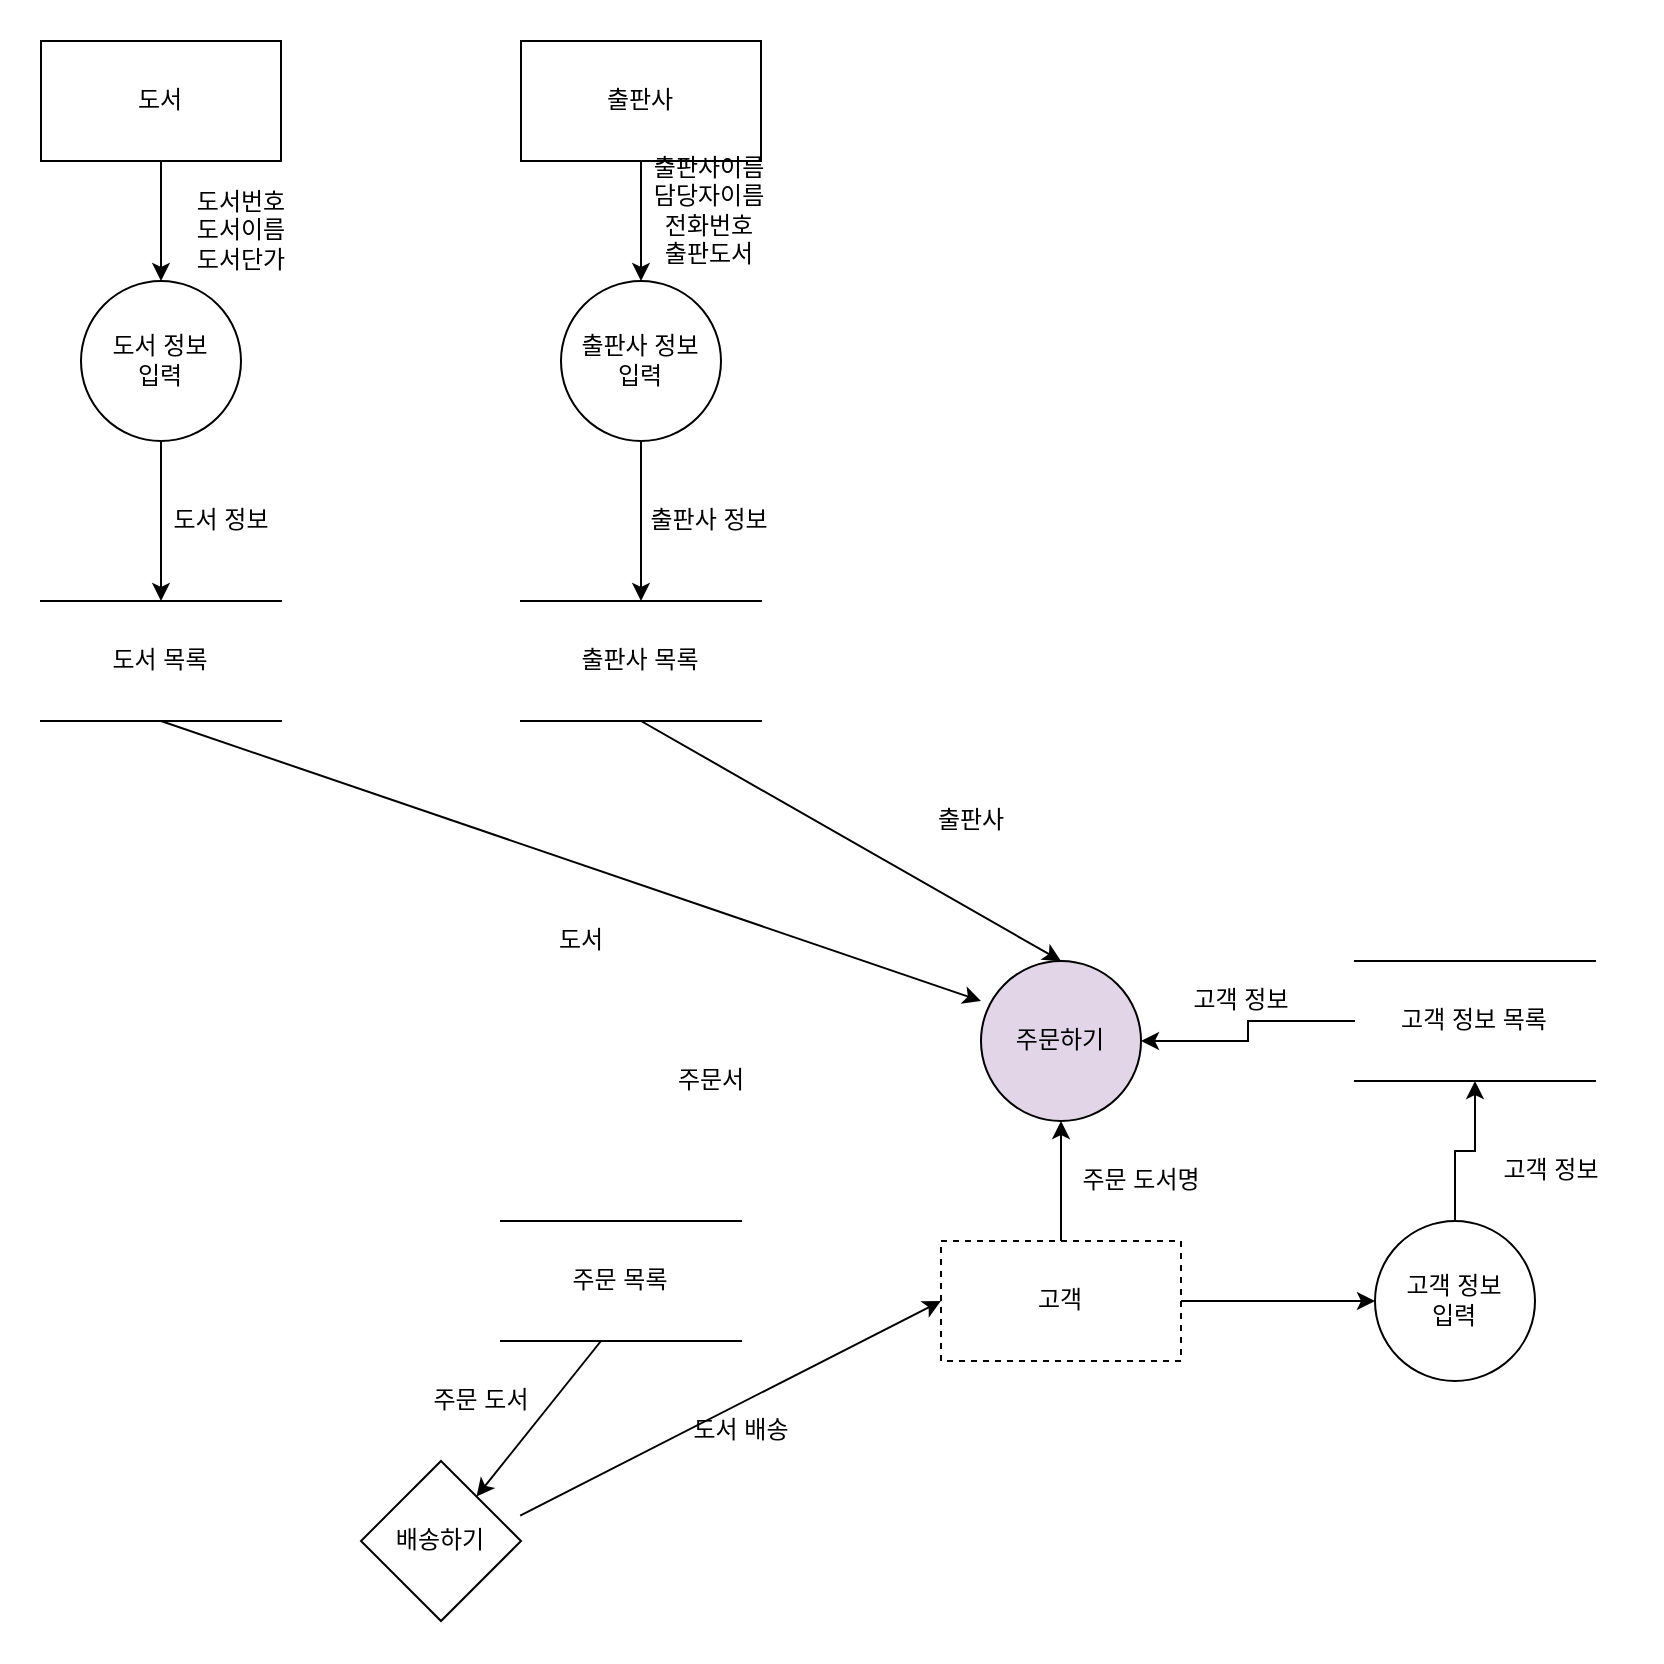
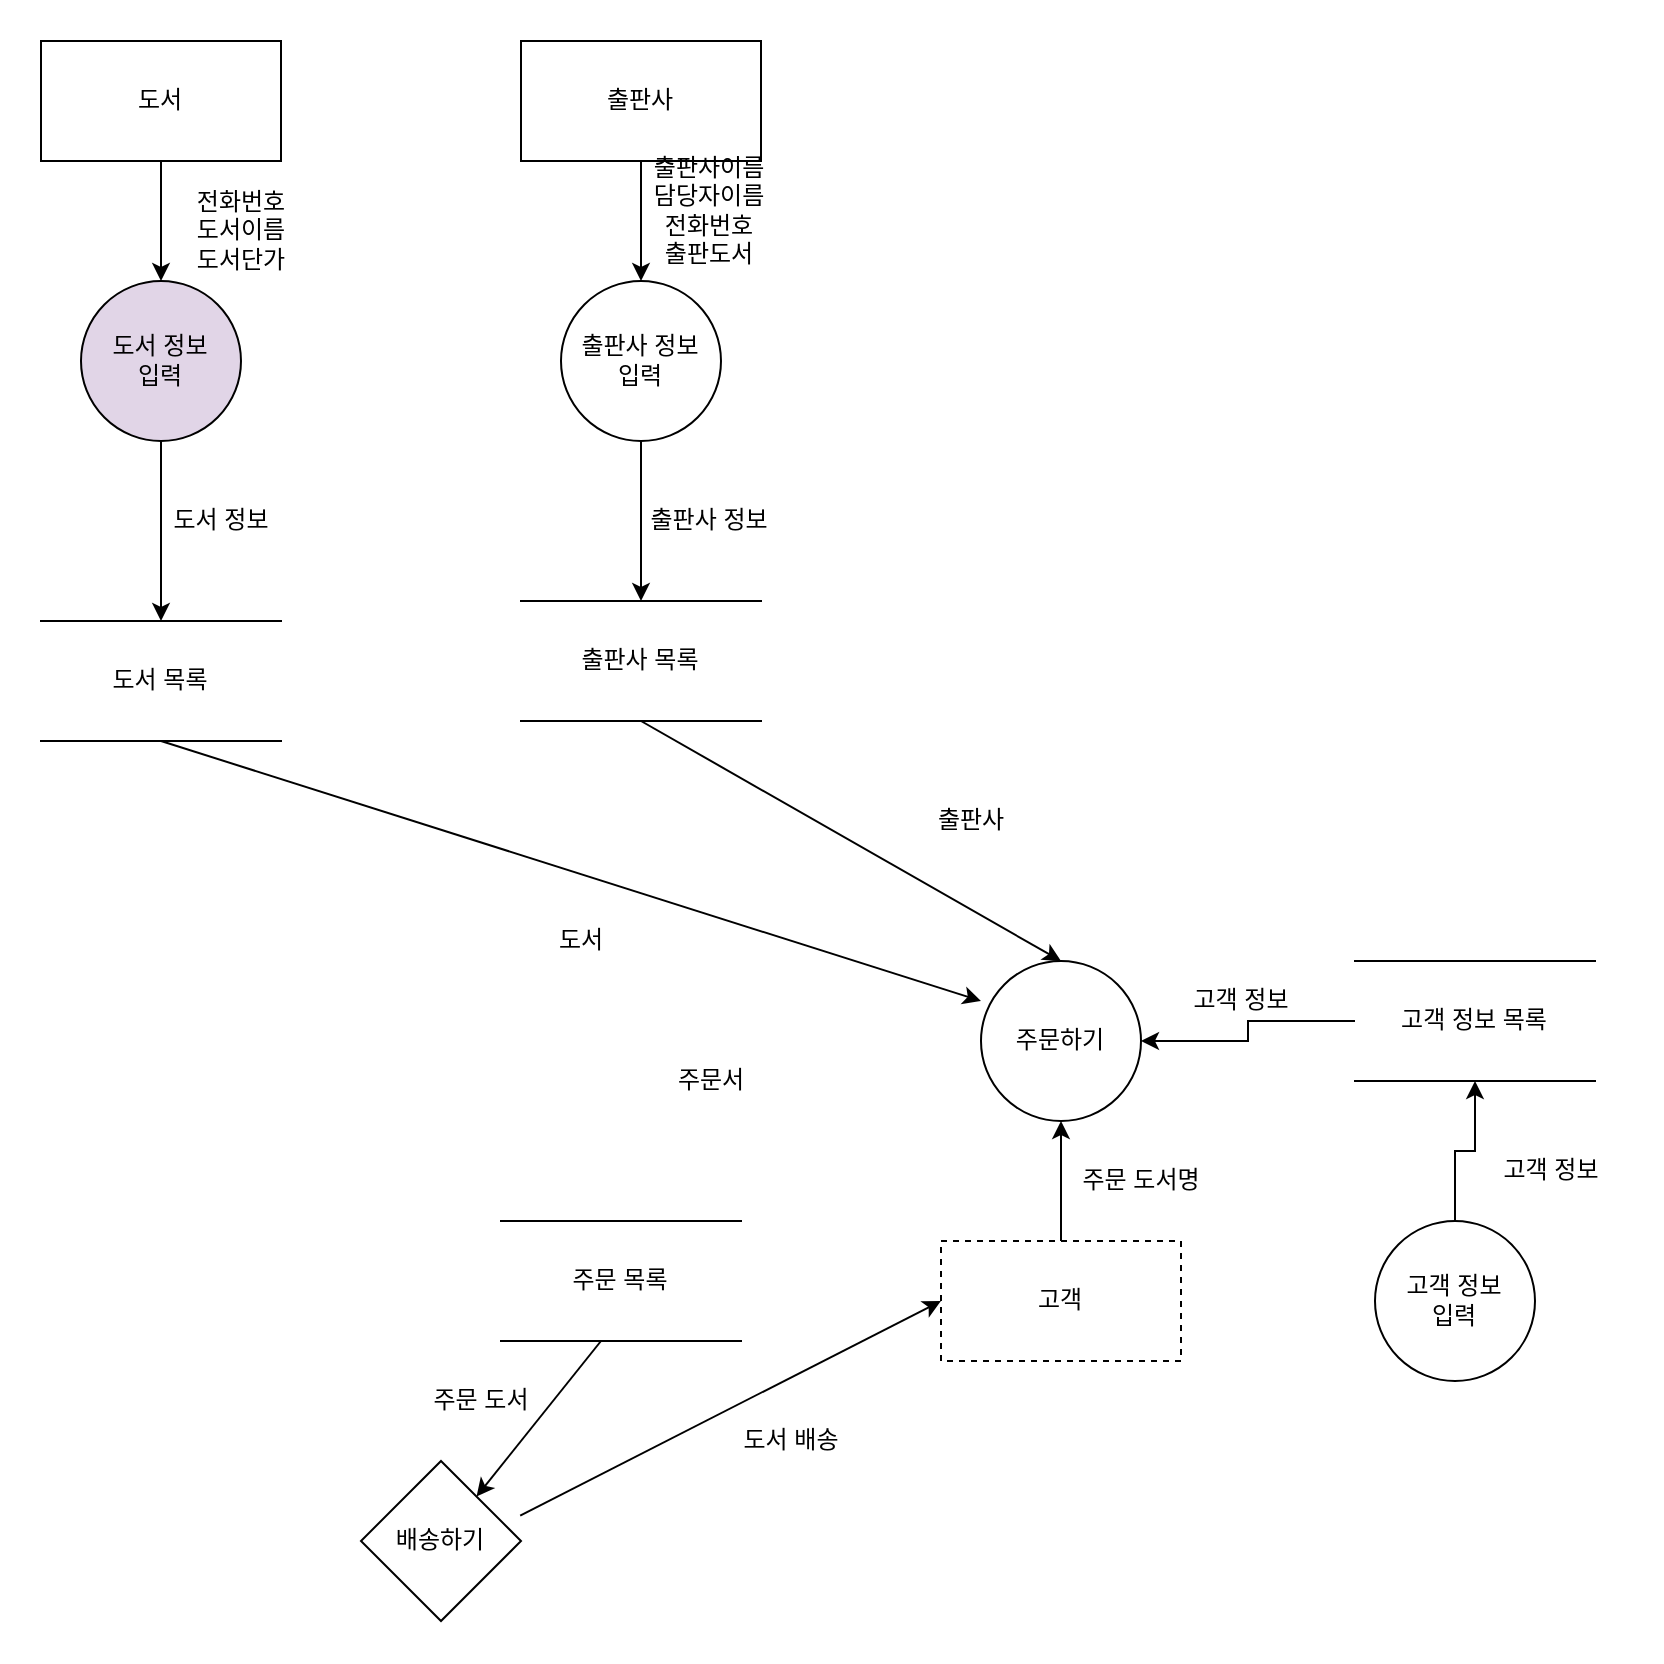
(242, 231) -> (242, 231)
(161, 361) -> (161, 361)
(161, 661) -> (161, 681)
(1061, 1041) -> (1061, 1041)
(1271, 1301) -> none
(741, 1431) -> (791, 1441)
